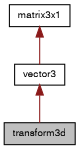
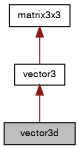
(40, 16) -> (40, 16)
(40, 134) -> (40, 134)
